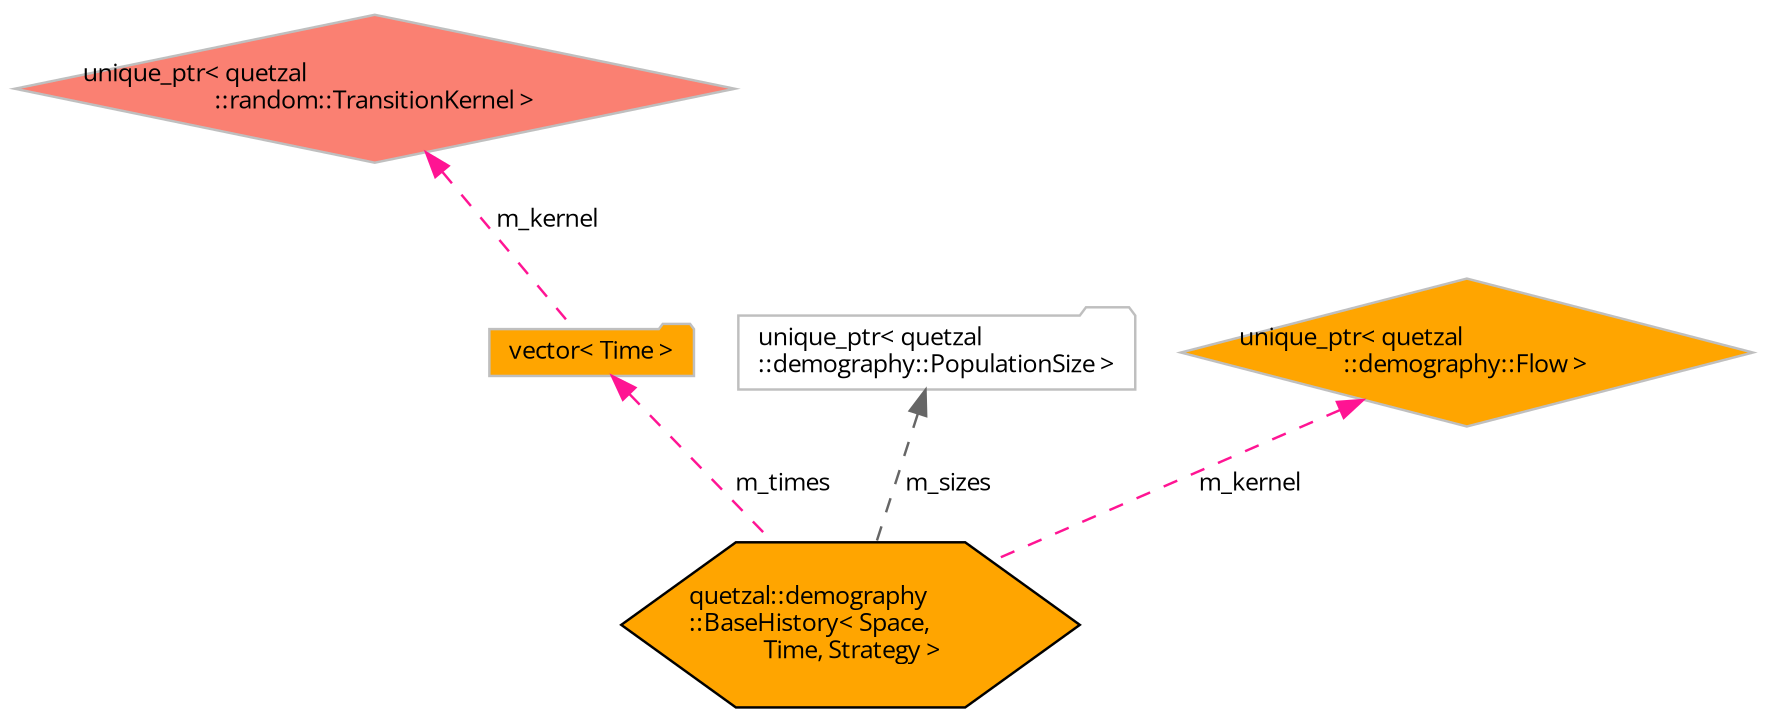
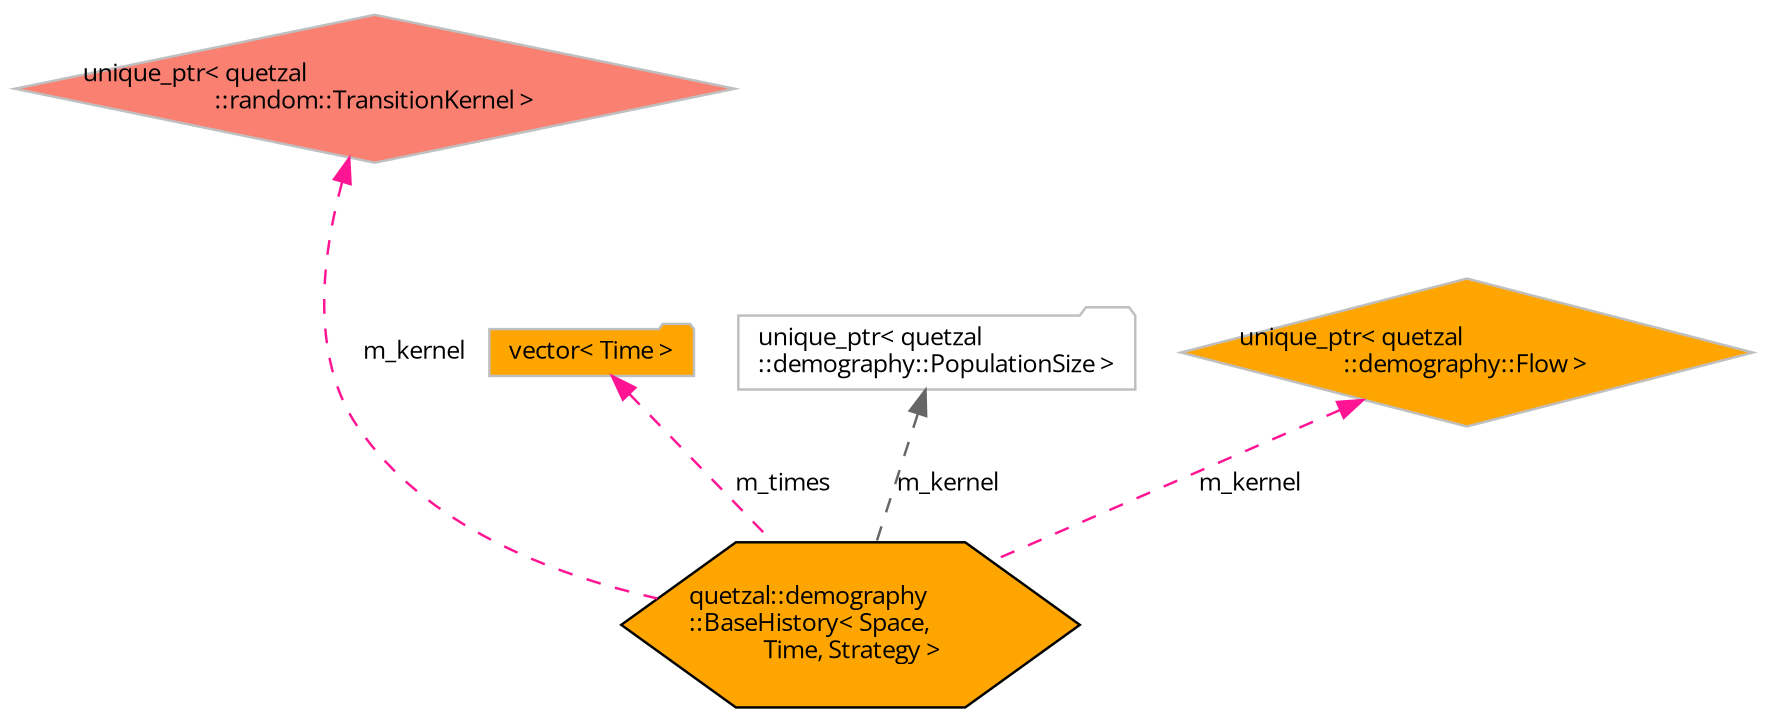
(508, 250) -> (390, 466)
(945, 484) -> (945, 484)
